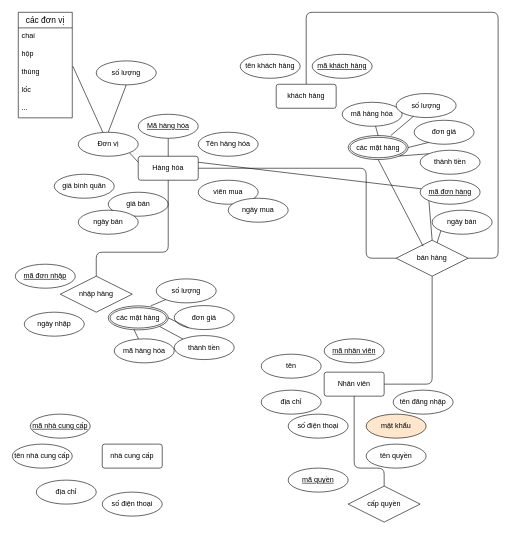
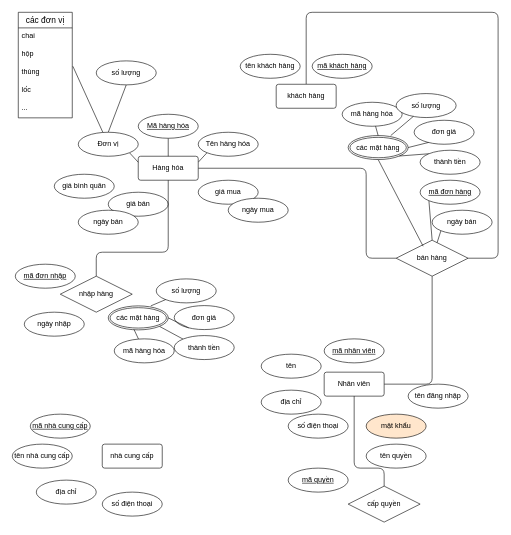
(340, 179) -> (203, 158)
(228, 192) -> (228, 192)
(423, 402) -> (438, 396)
